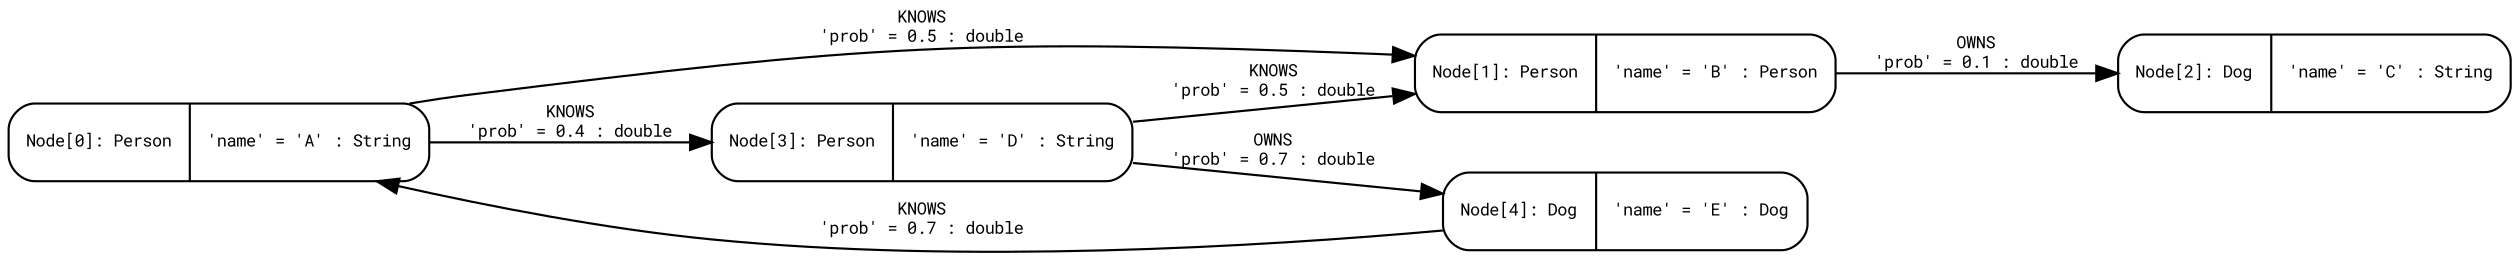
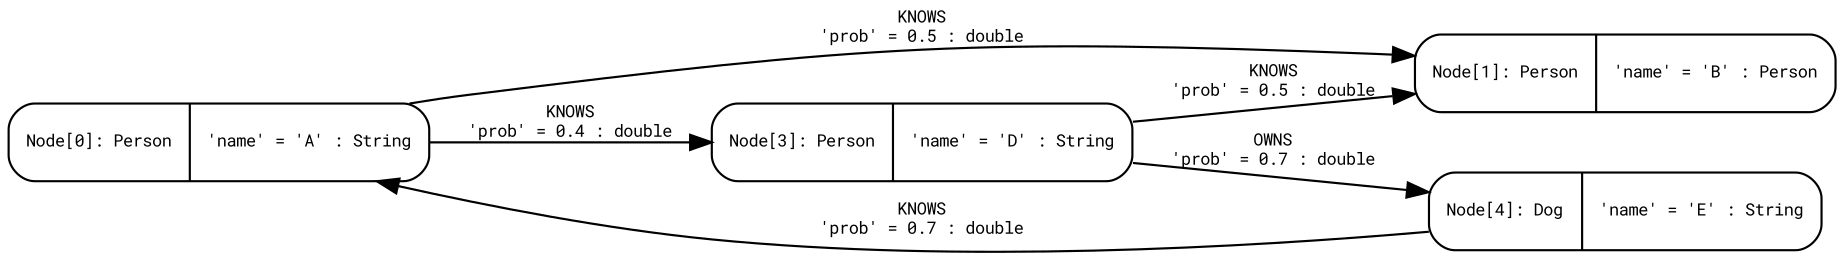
(2314, 73) -> none
(1702, 210) -> (1702, 210)
